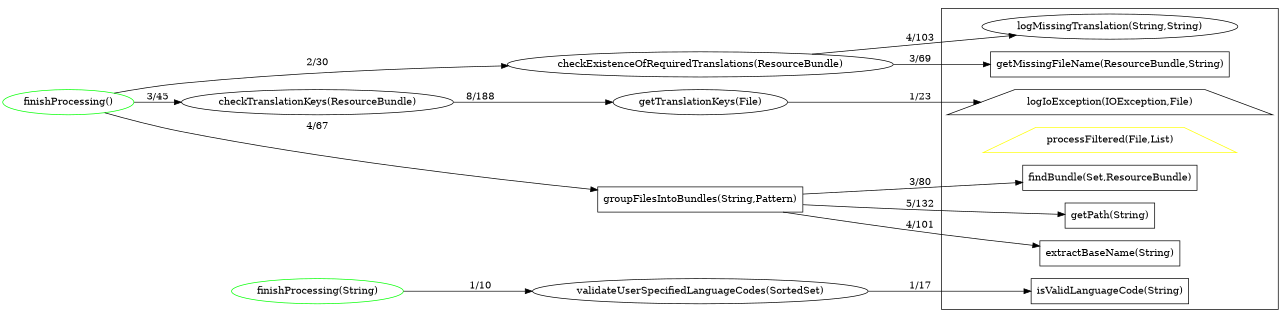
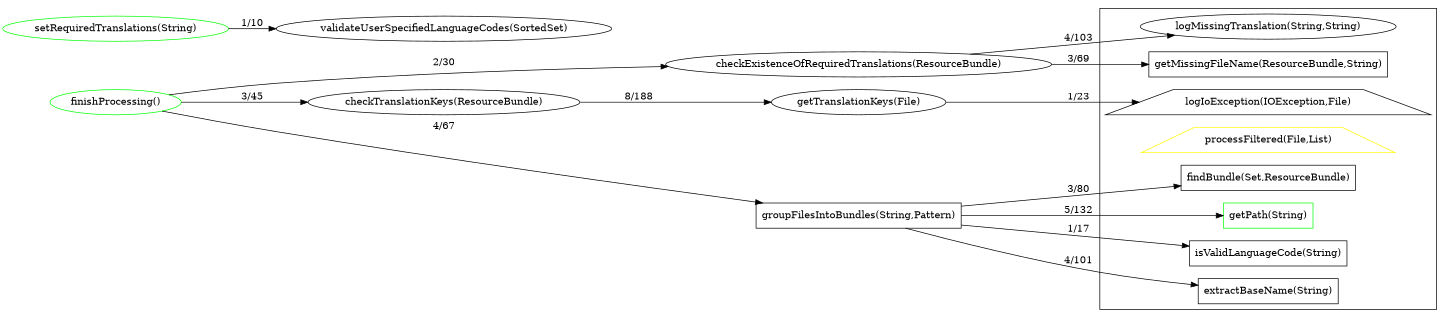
(1110, 216) -> (1268, 216)
(317, 291) -> (116, 29)
(946, 291) -> (1072, 235)
